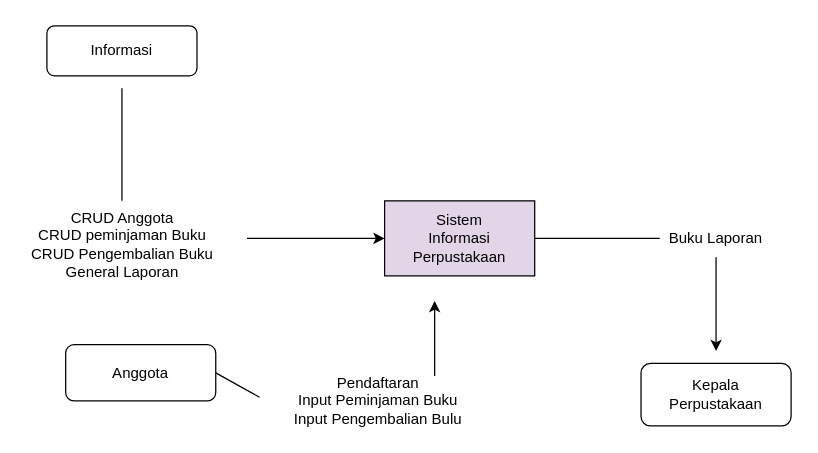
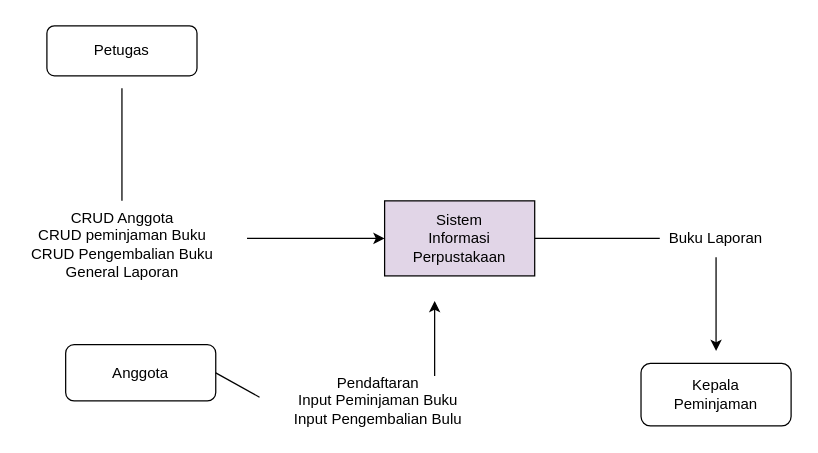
(122, 51) -> (122, 51)
(716, 394) -> (716, 394)
